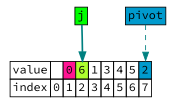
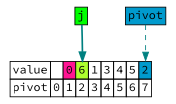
(30, 88) -> (30, 88)
